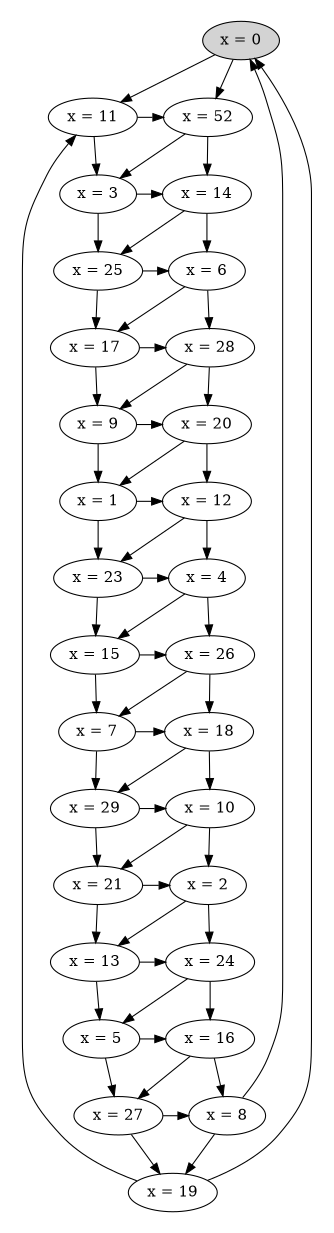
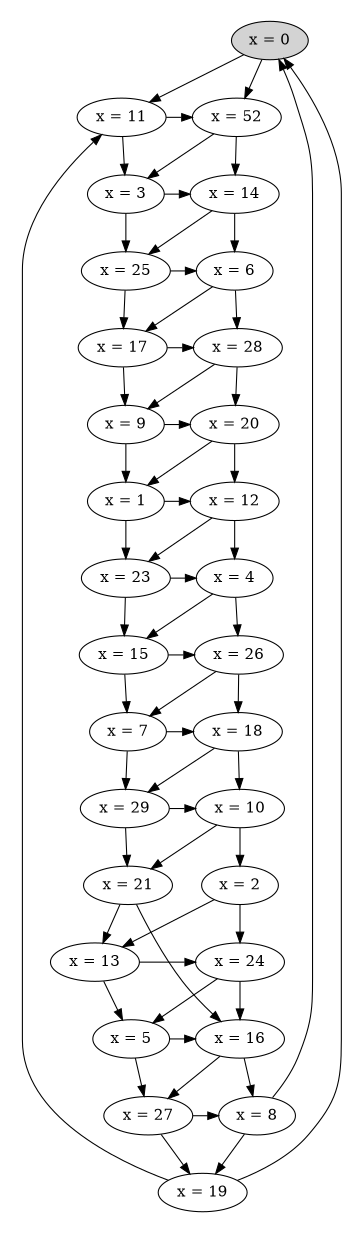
(151, 885) -> (173, 969)
